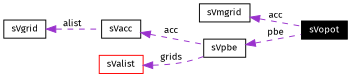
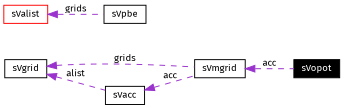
(177, 39) -> (174, 82)
(278, 39) -> none
none -> (125, 64)
